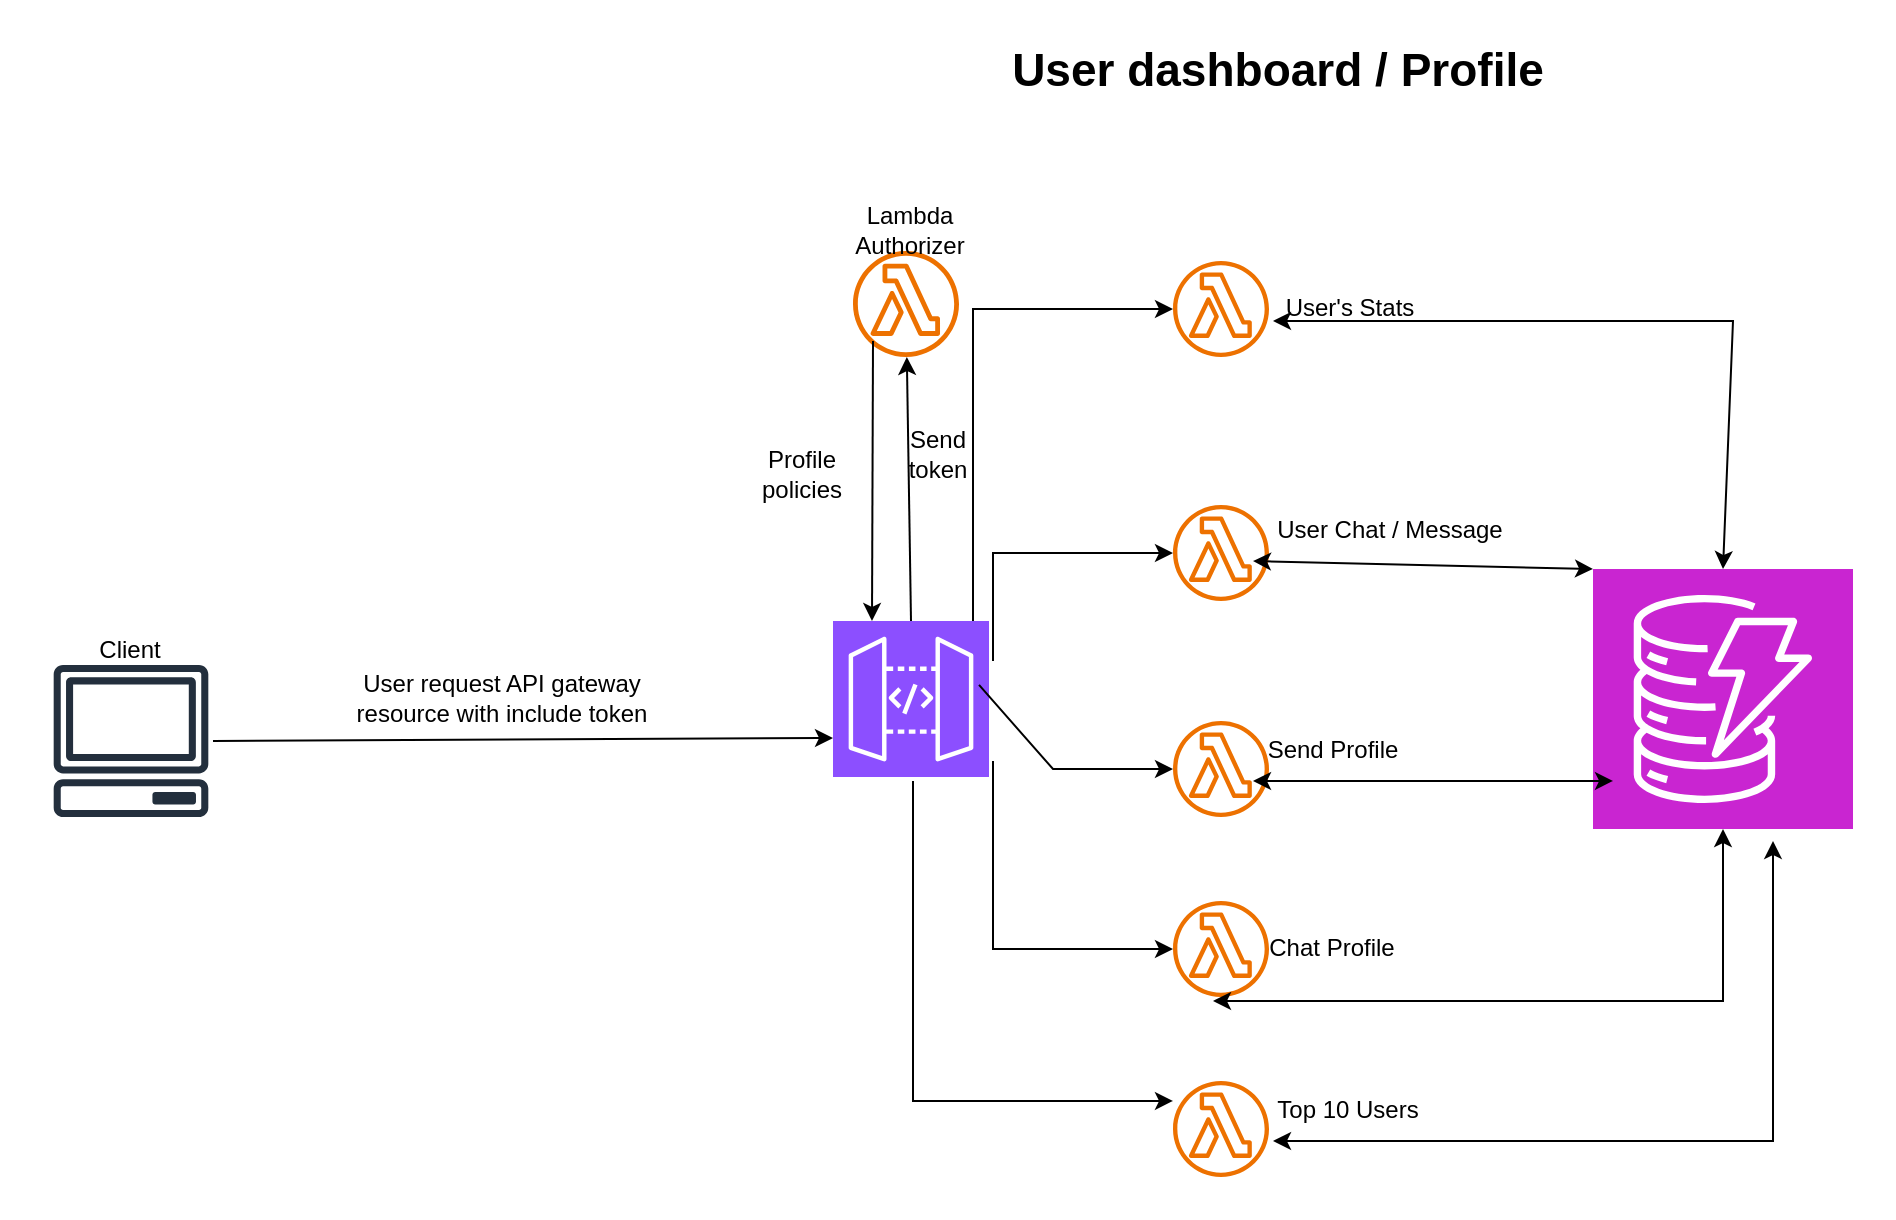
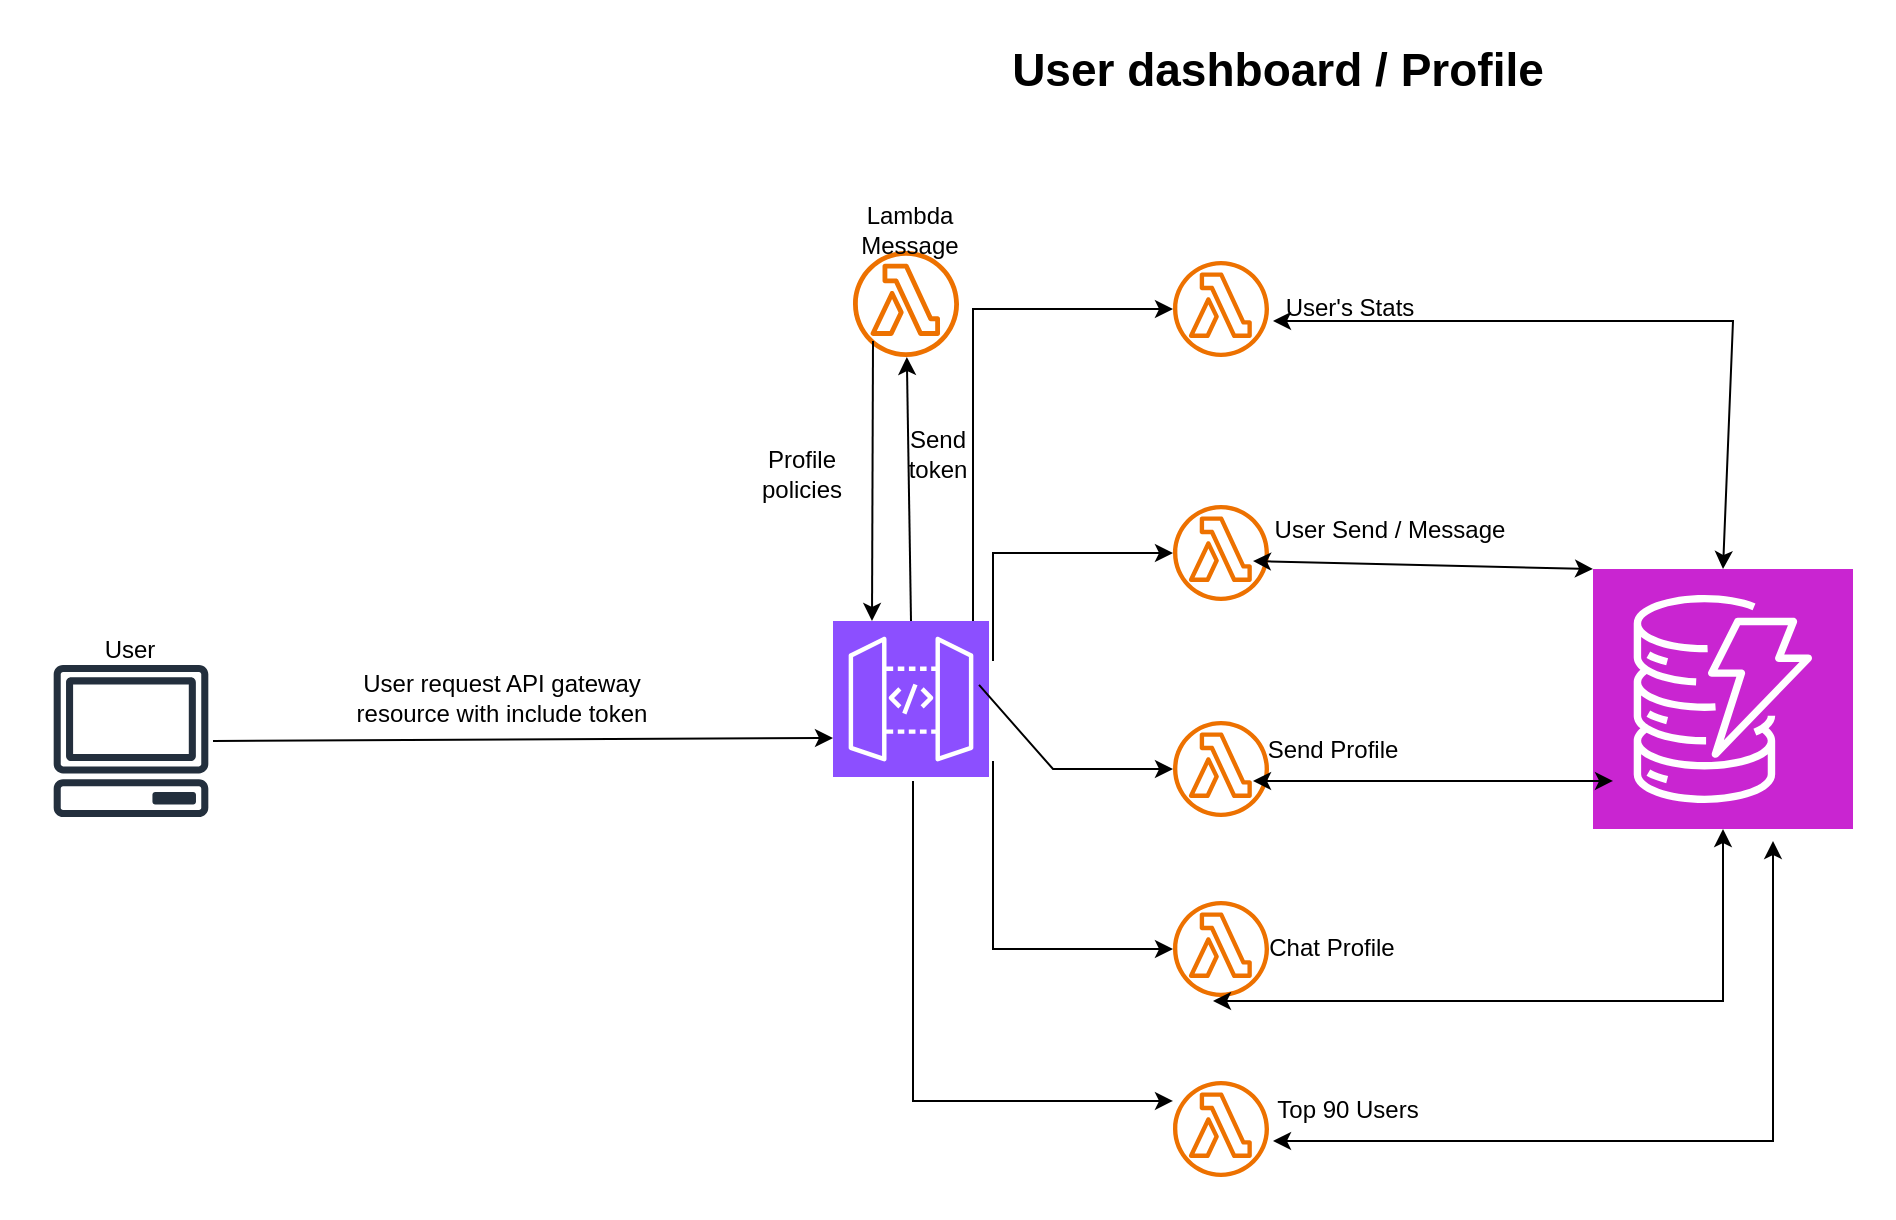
(911, 231) -> (911, 231)
(1391, 531) -> (1391, 531)
(131, 651) -> (131, 651)
(1349, 1111) -> (1349, 1111)
